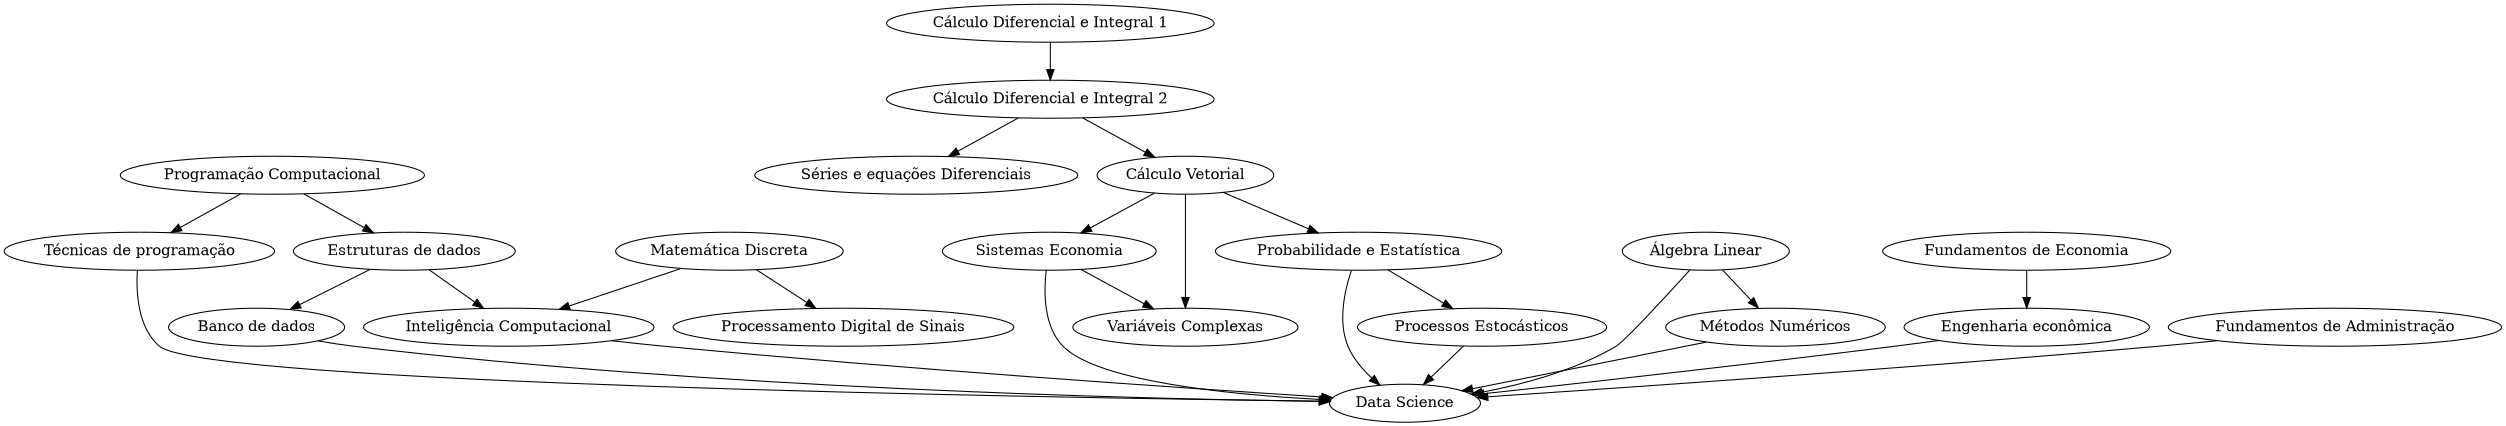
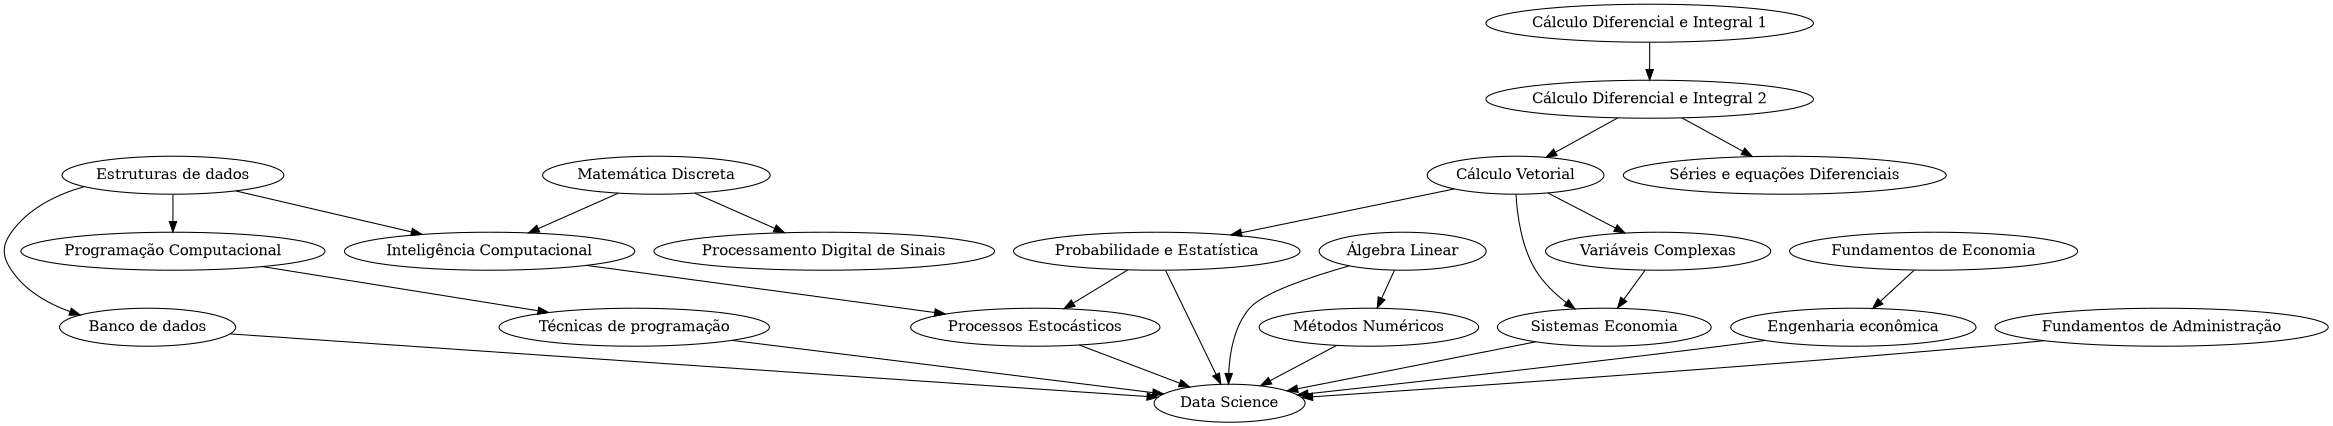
(334, 211) -> (173, 208)
(1113, 287) -> (1634, 285)
(966, 372) -> (761, 289)
